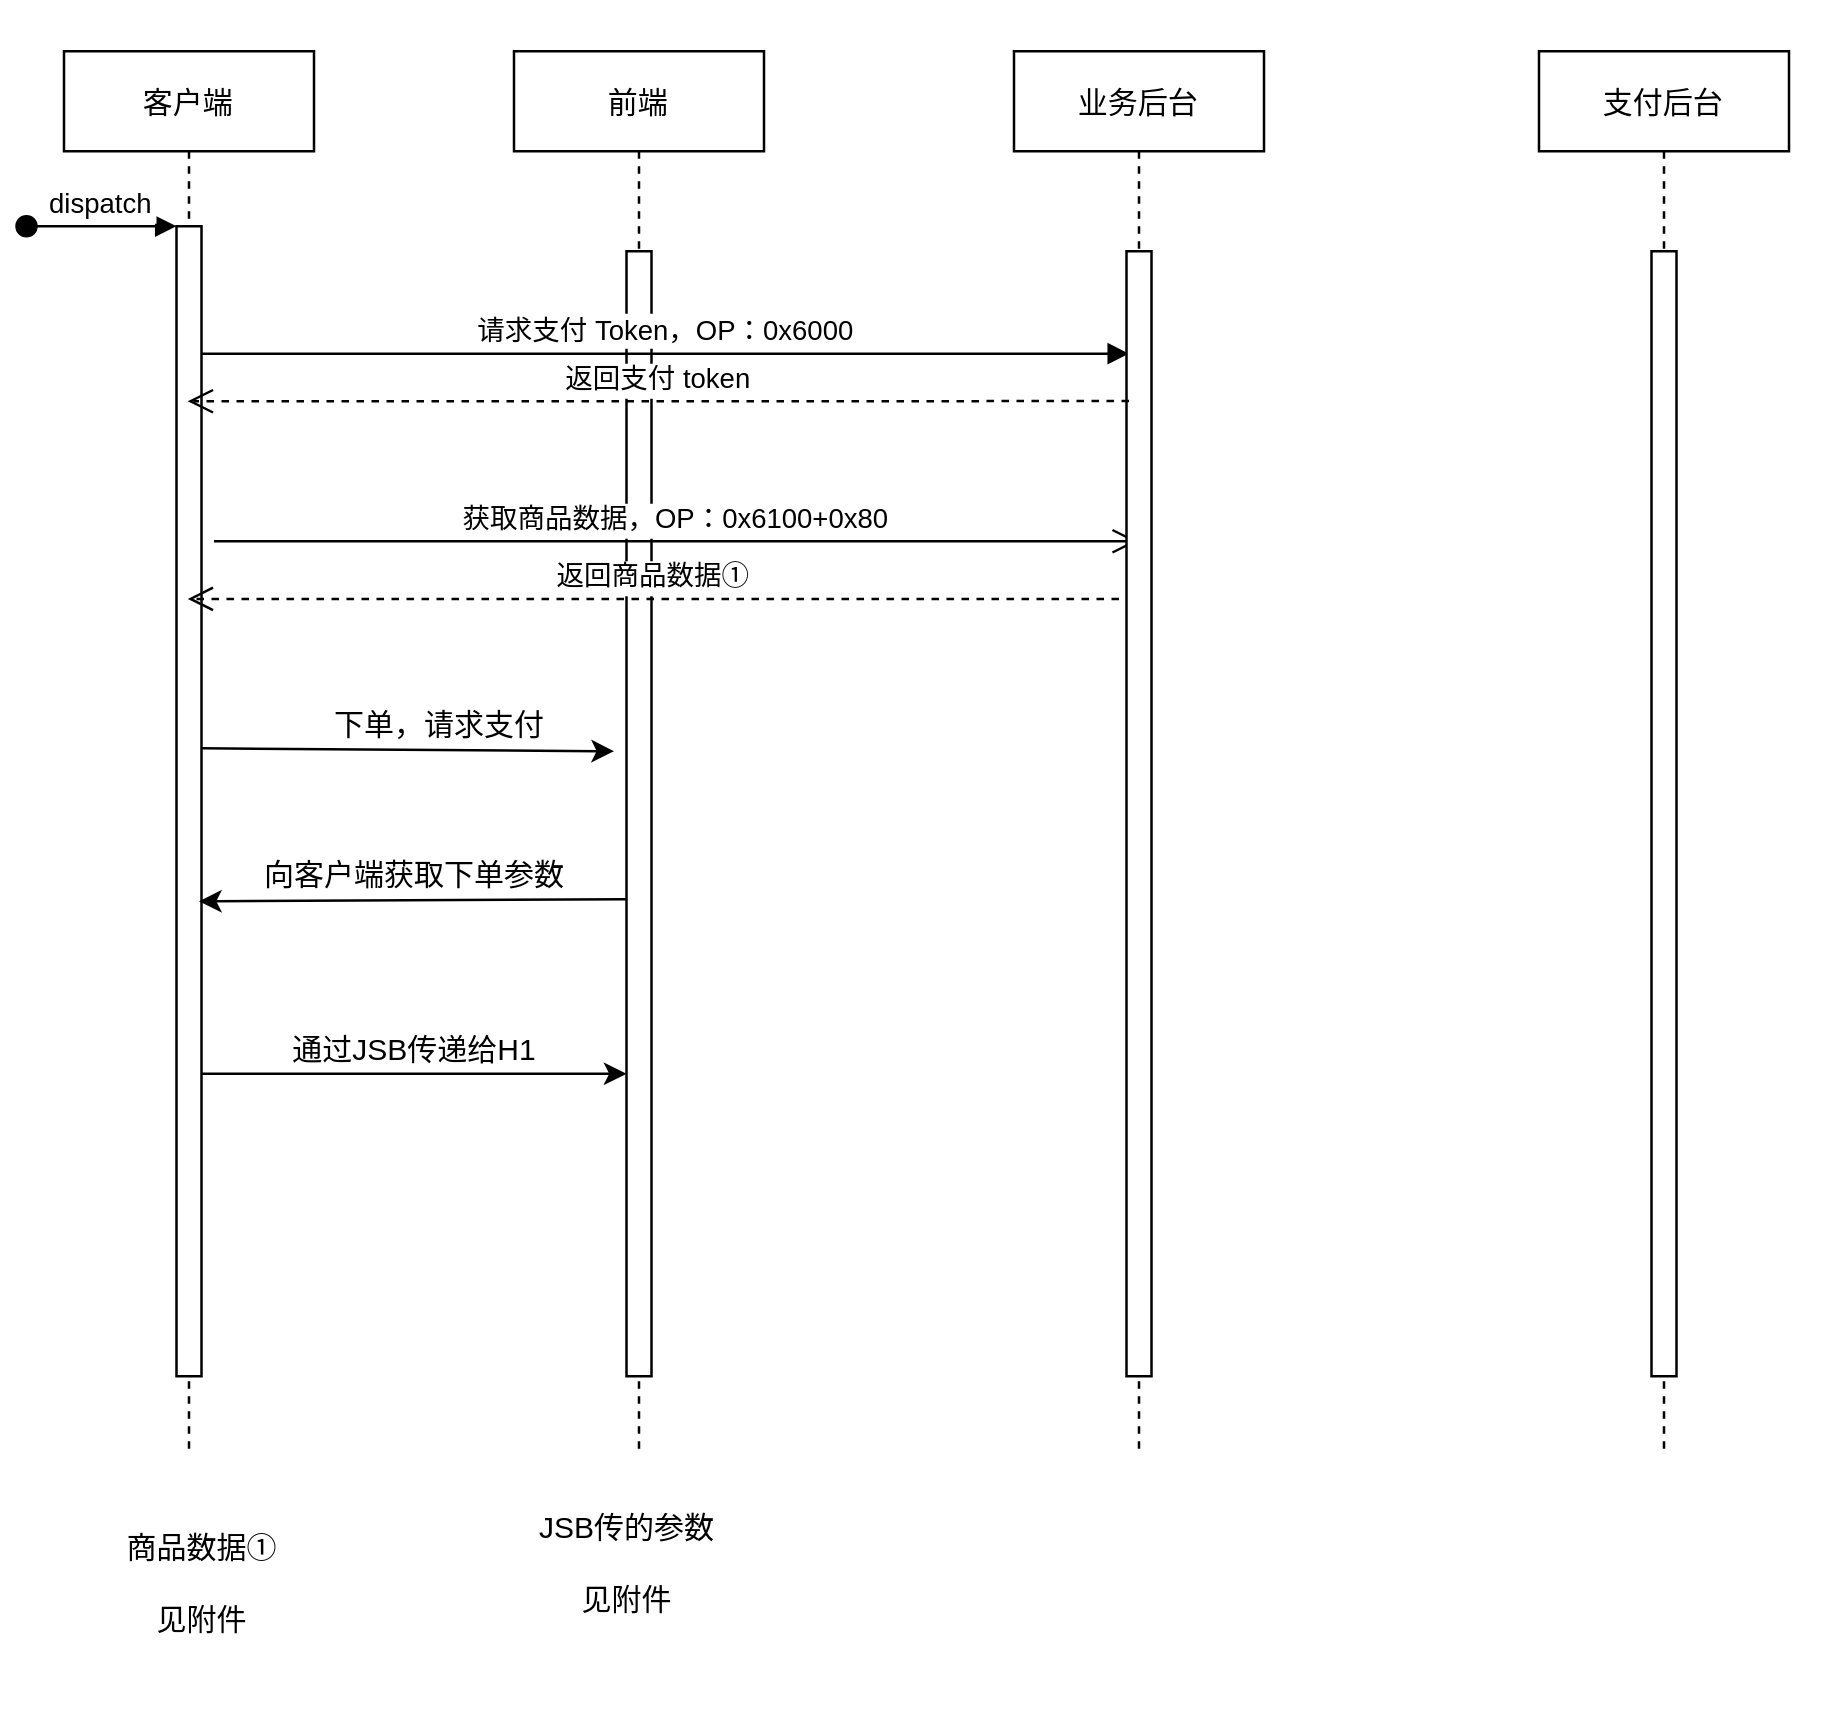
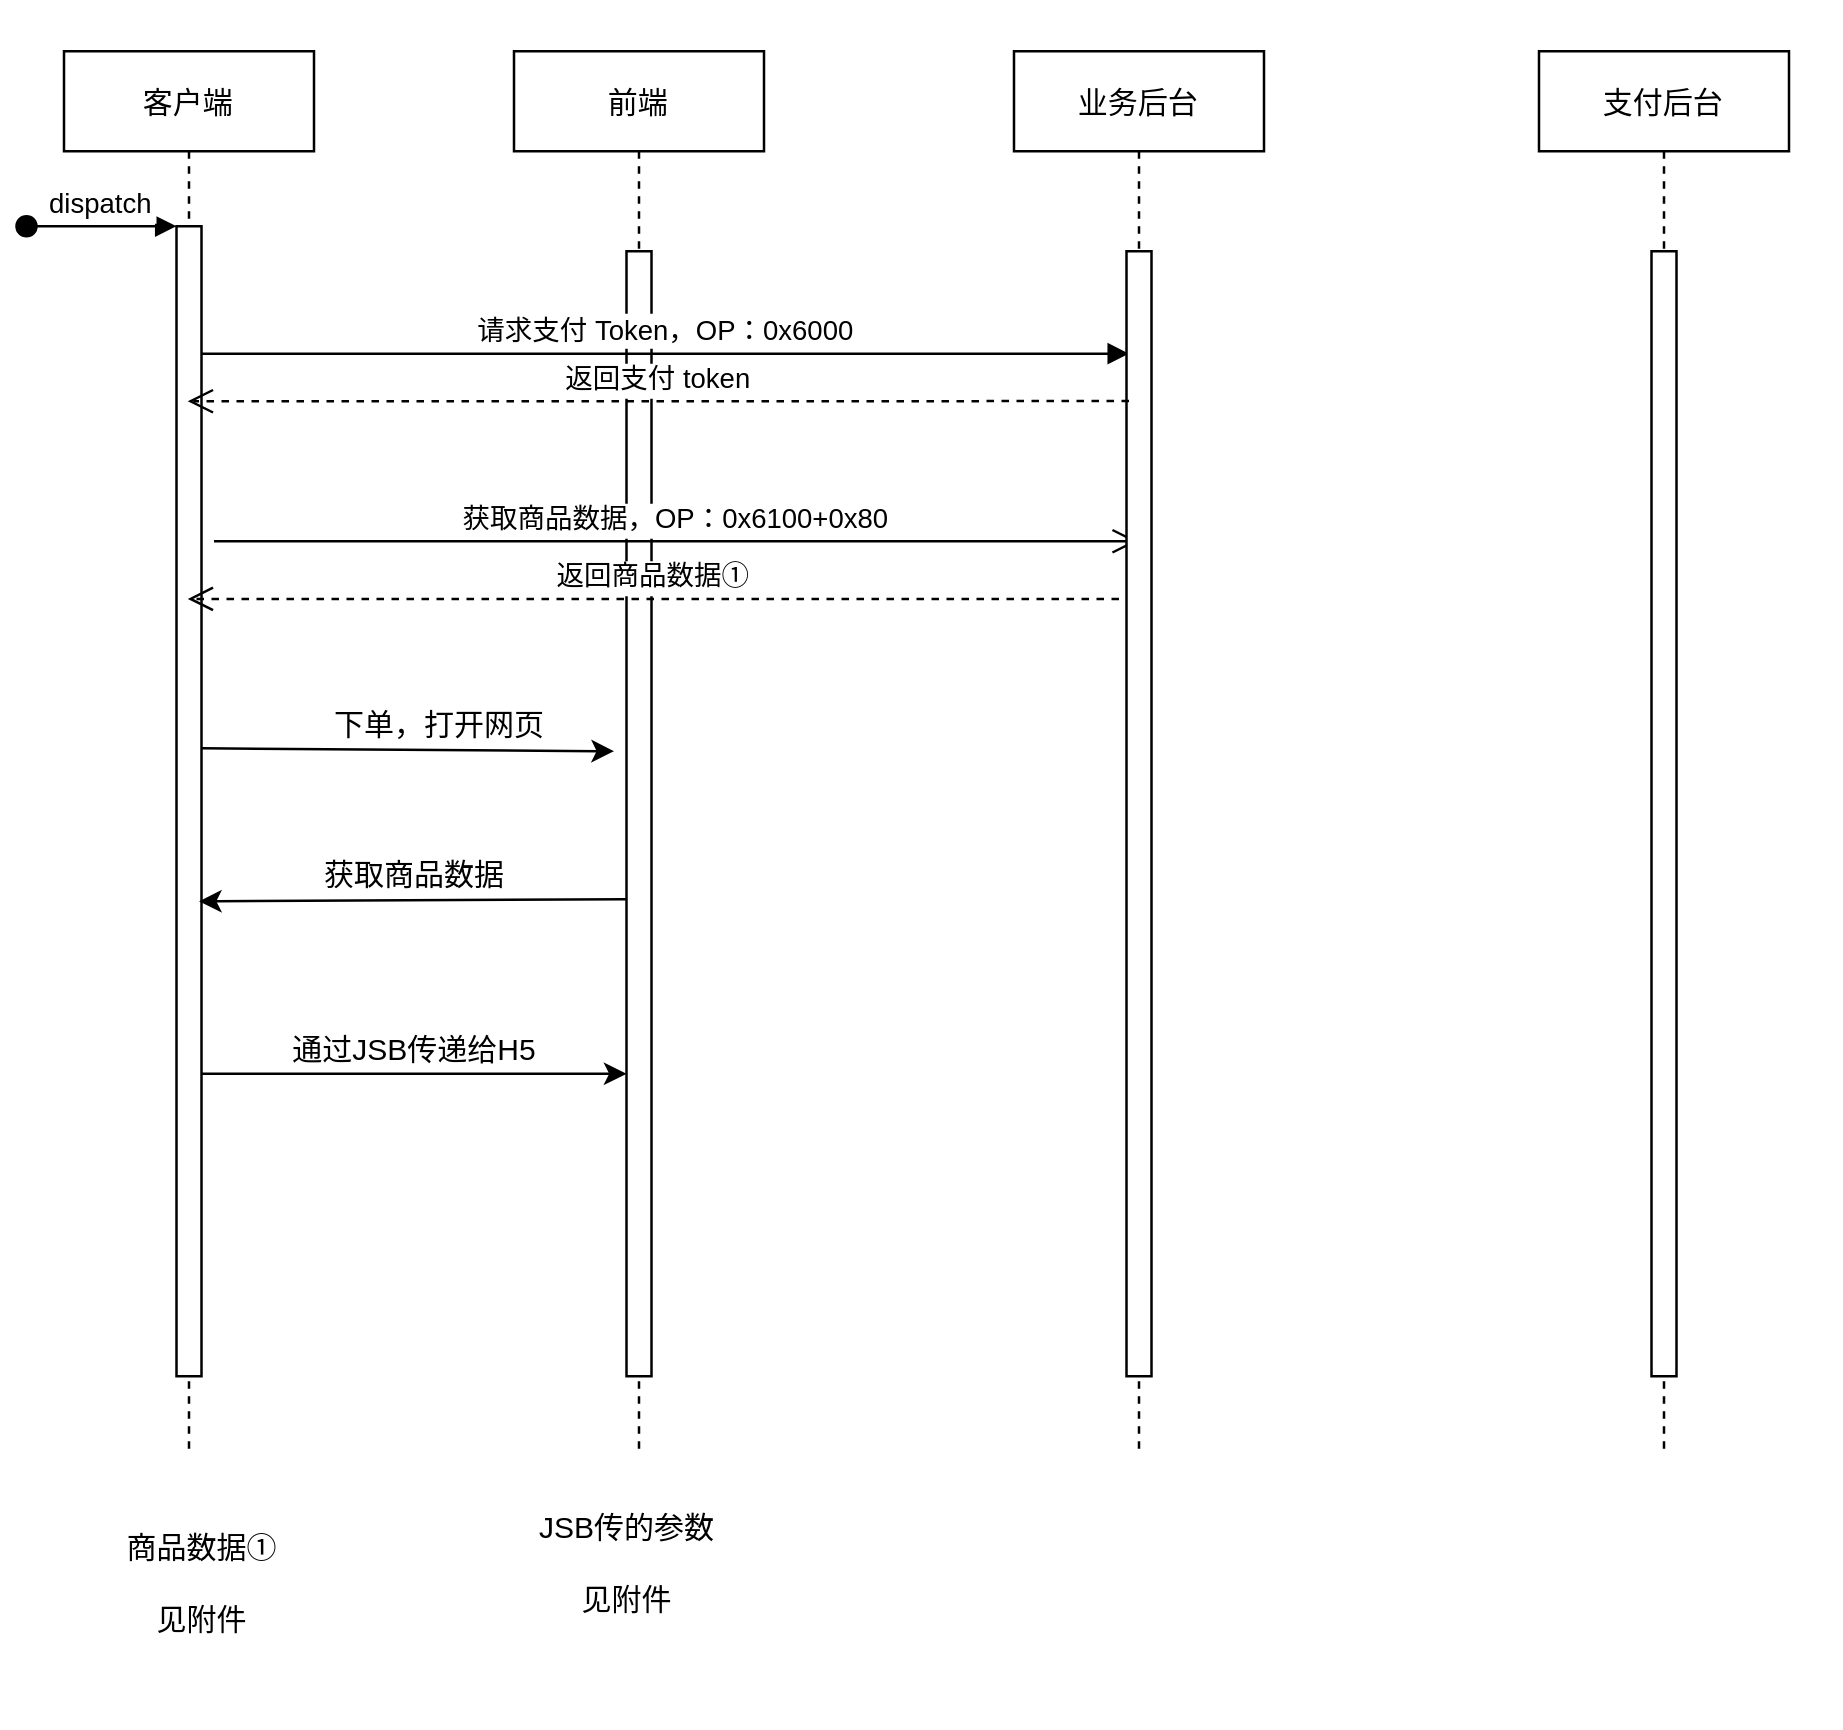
(440, 726) -> (440, 726)
(415, 876) -> (415, 876)
(415, 1051) -> (415, 1051)
